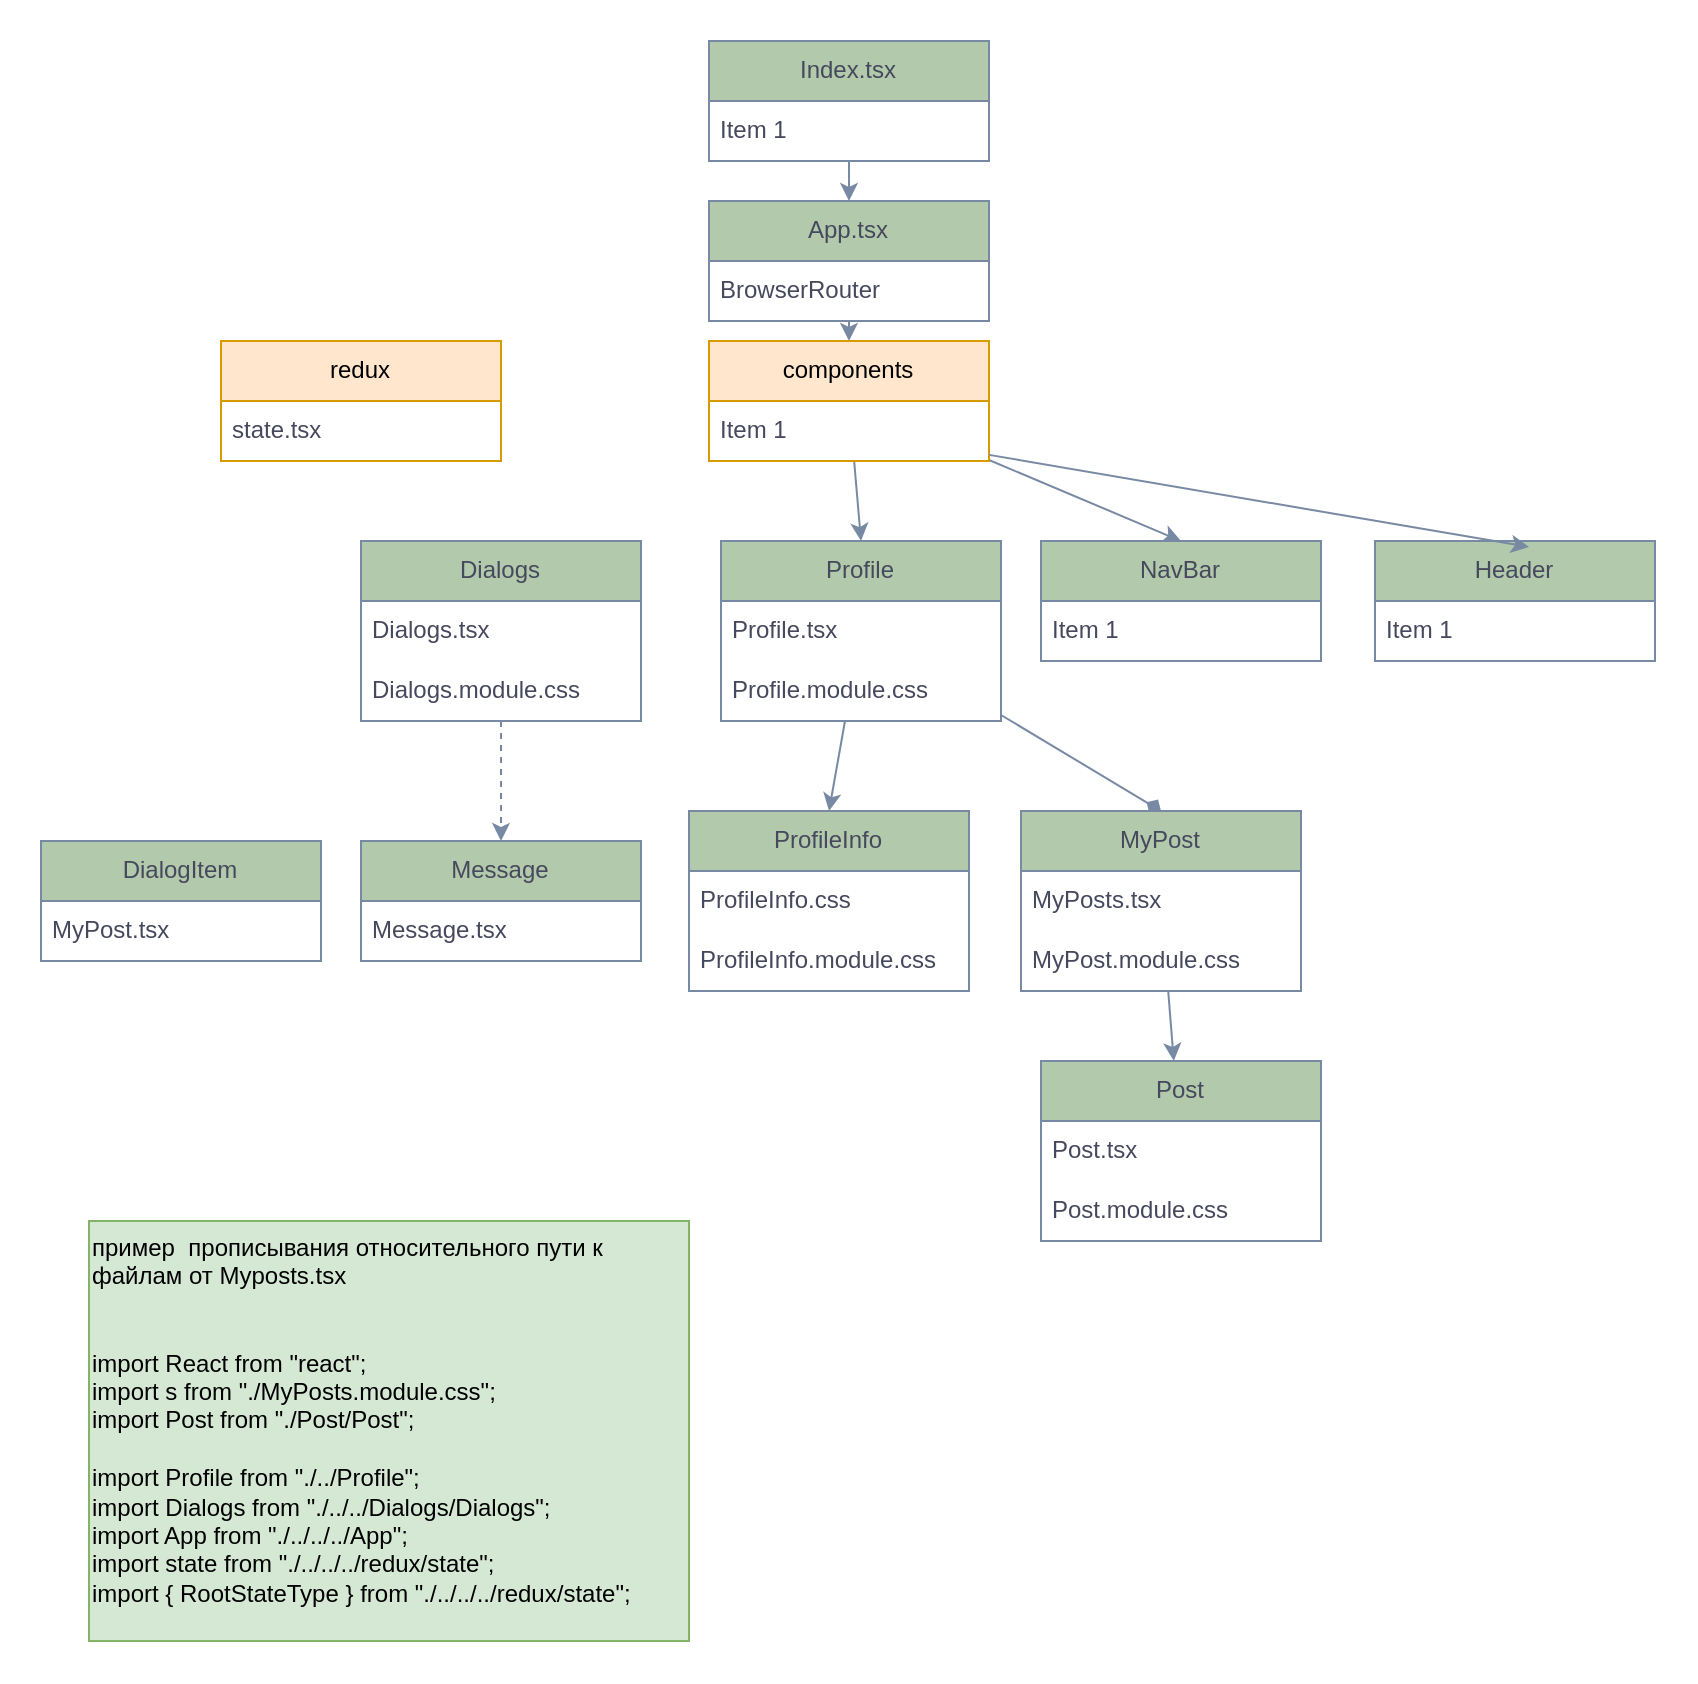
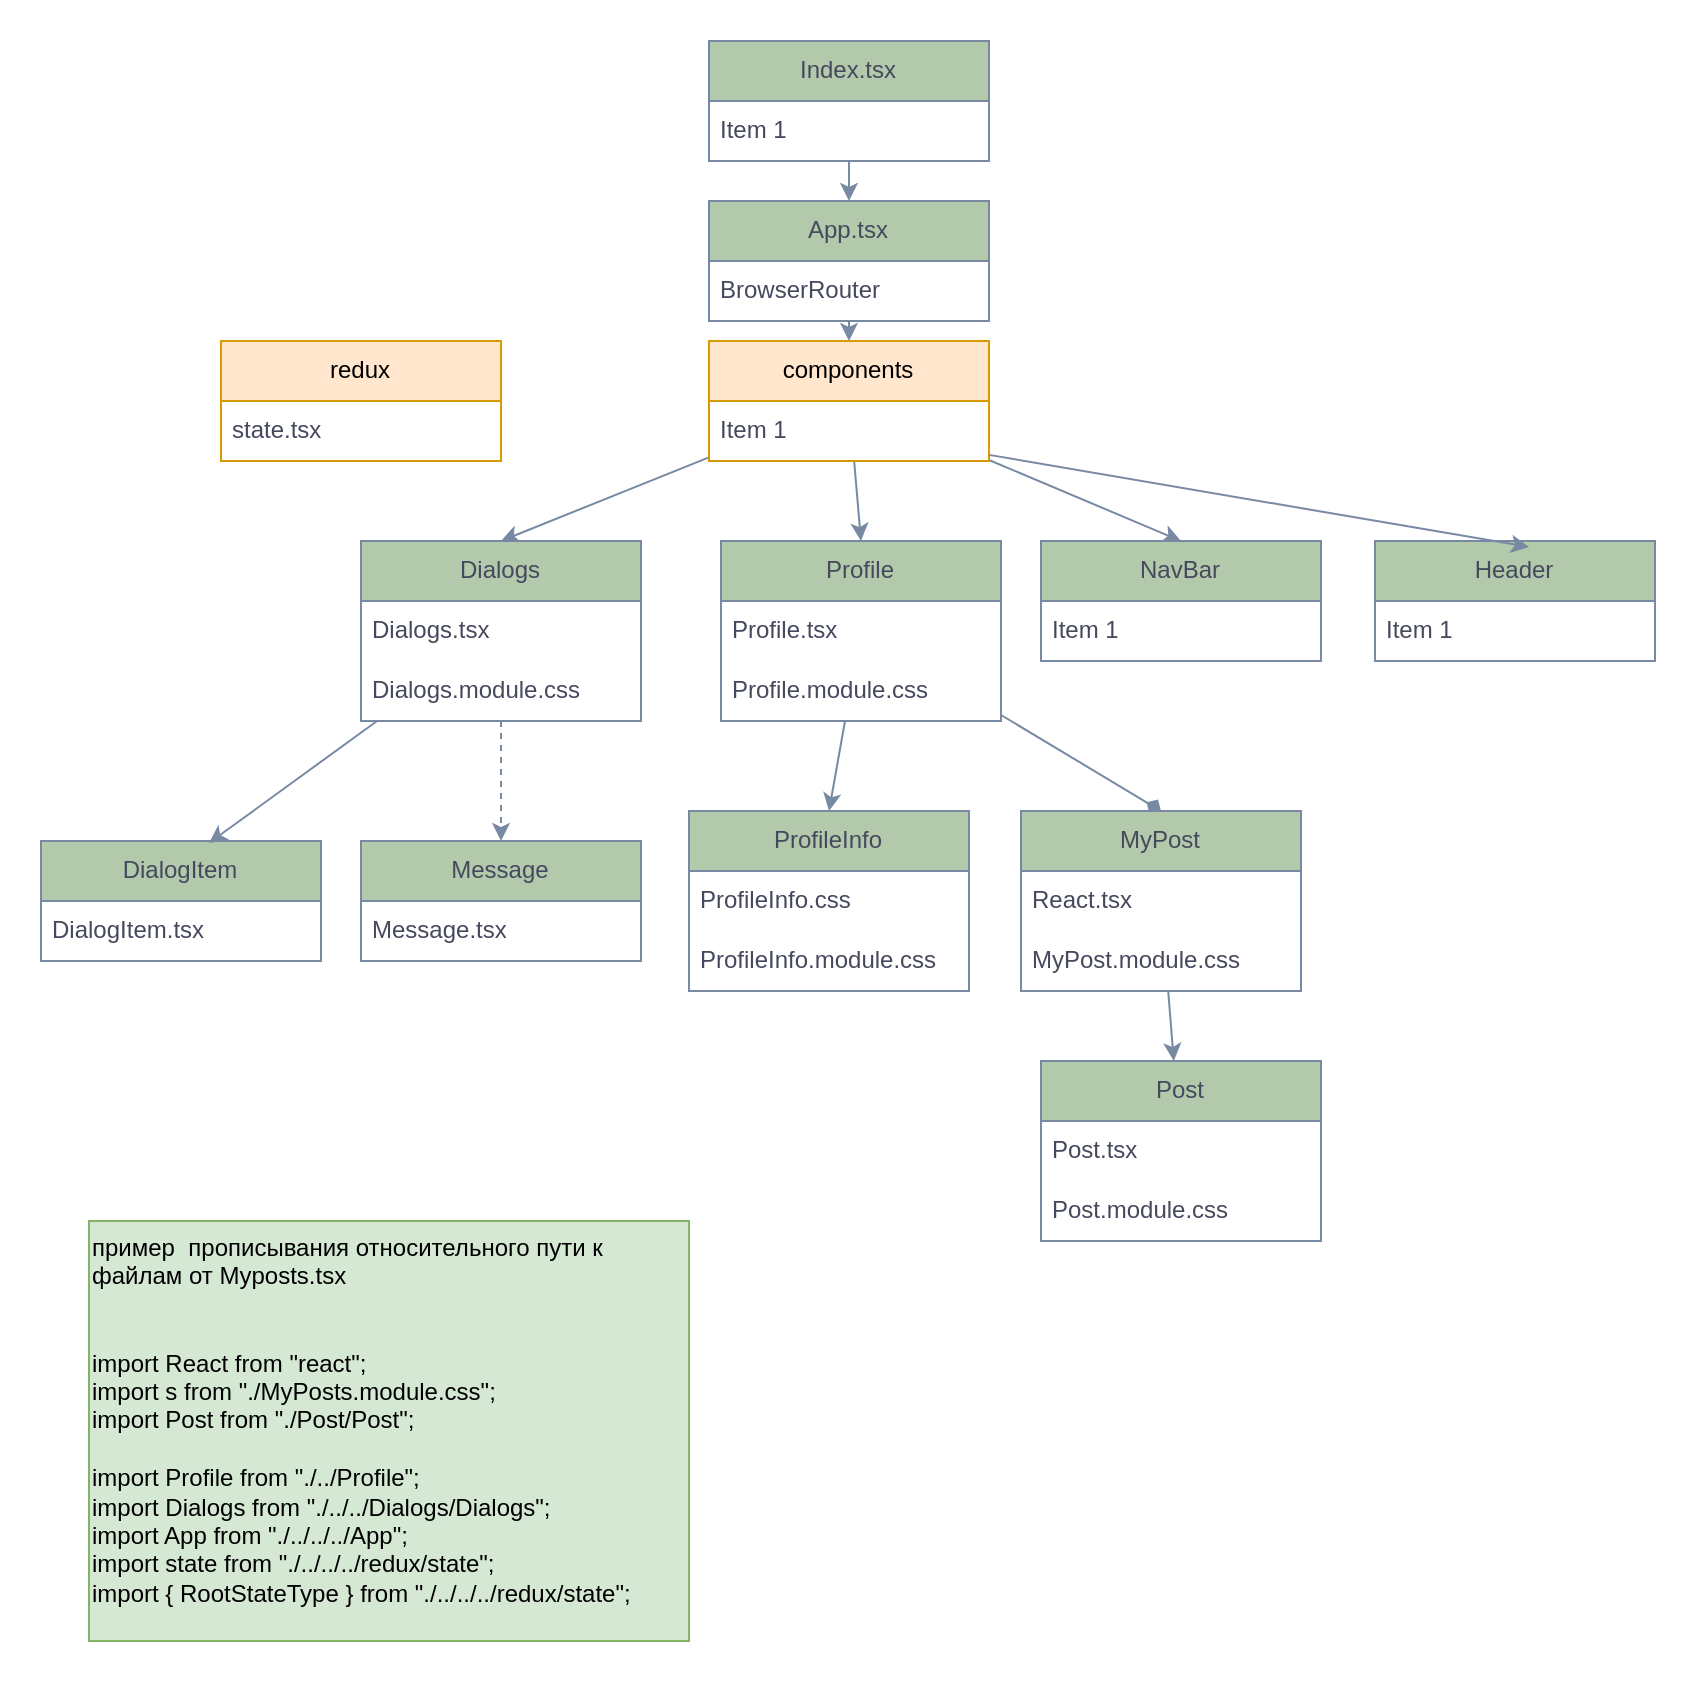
none -> (610, 497)
none -> (296, 780)
(1104, 901) -> (1090, 901)
(117, 931) -> (138, 931)
